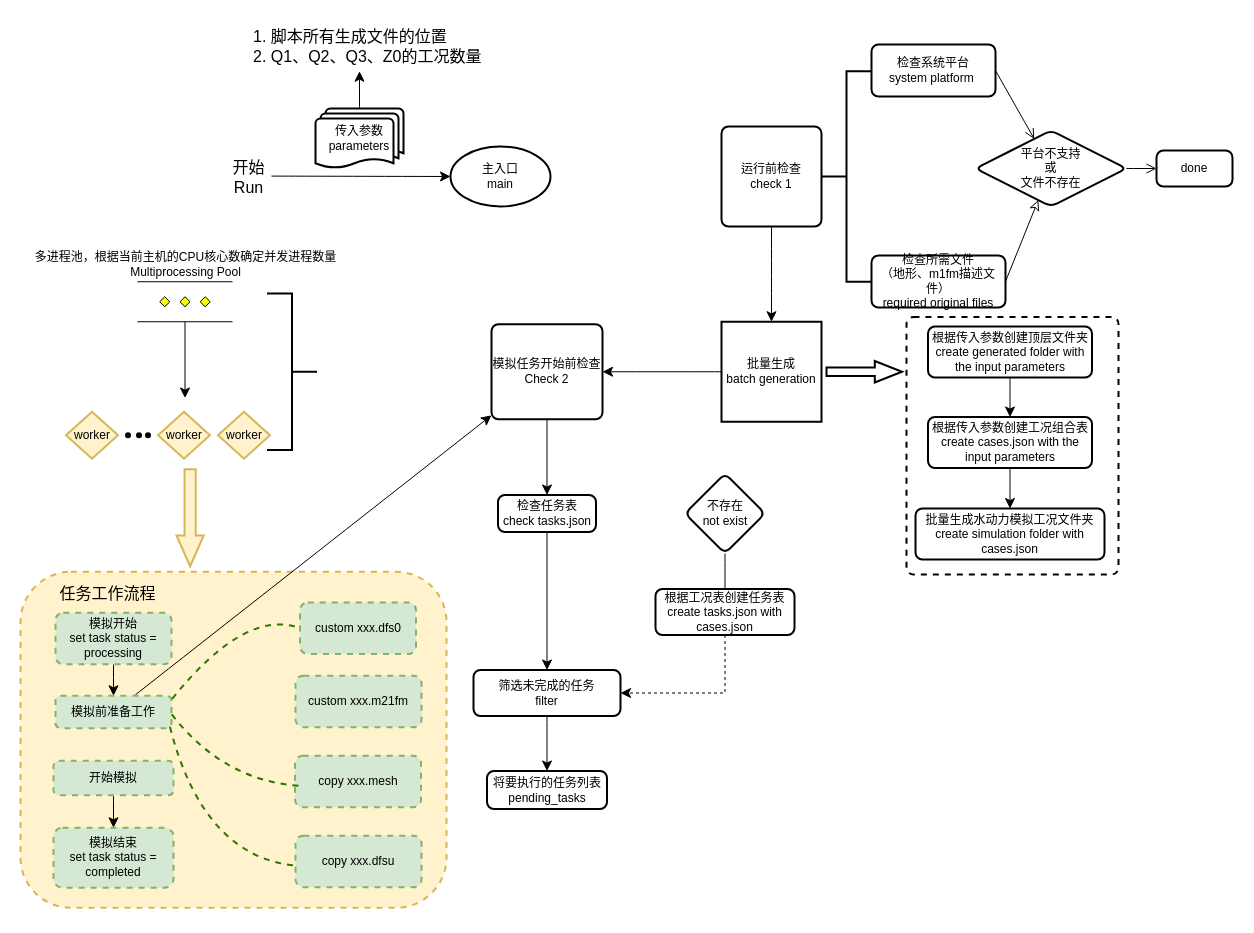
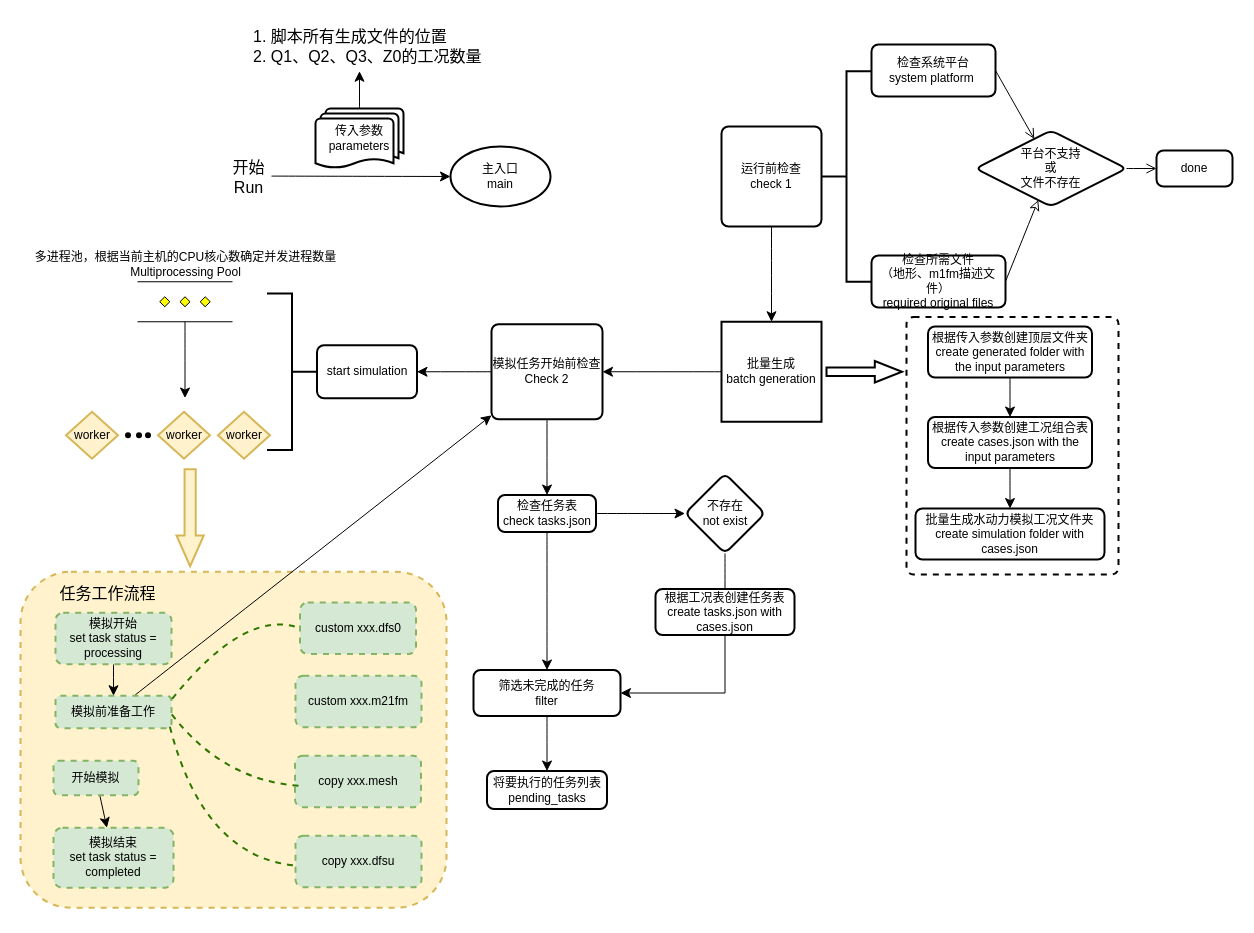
none -> (367, 372)
none -> (457, 372)
none -> (637, 514)
(706, 693) -> (706, 693)
(114, 778) -> (96, 778)
